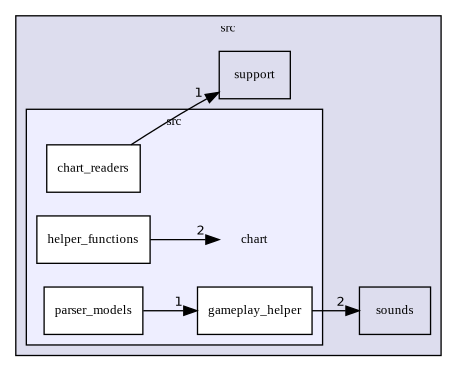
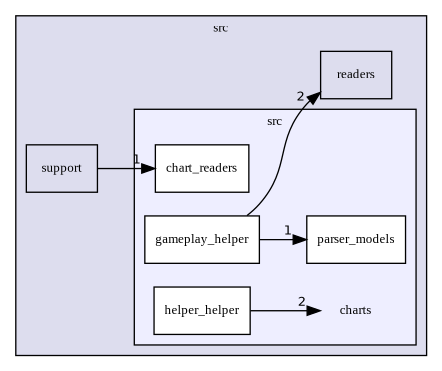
(169, 121) -> (119, 169)
(93, 240) -> (202, 311)
(255, 240) -> (356, 311)
(163, 311) -> (276, 240)
(395, 311) -> (356, 75)
